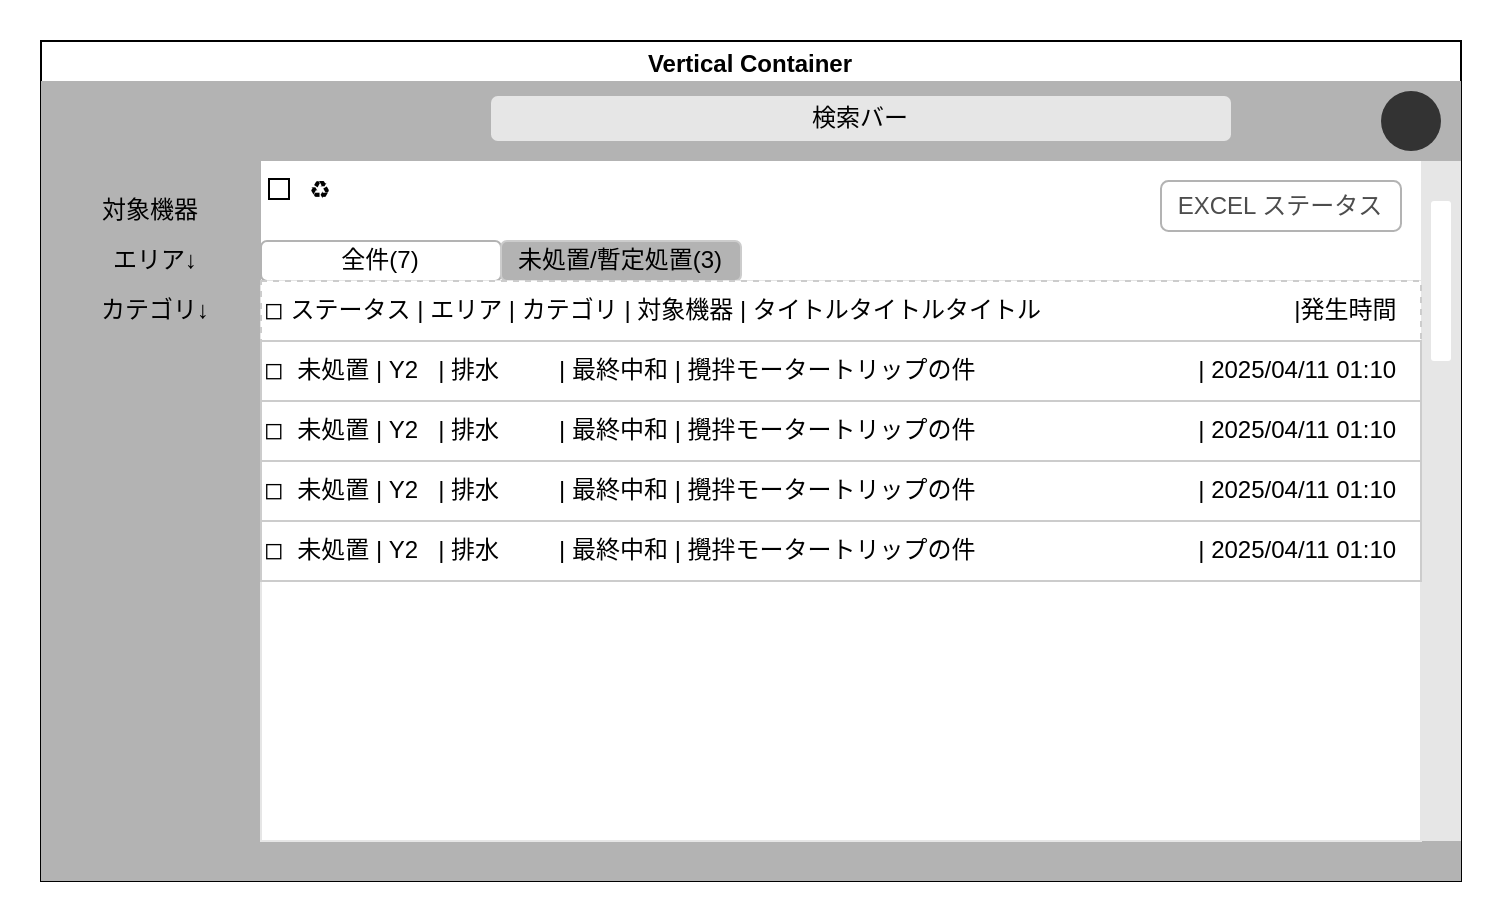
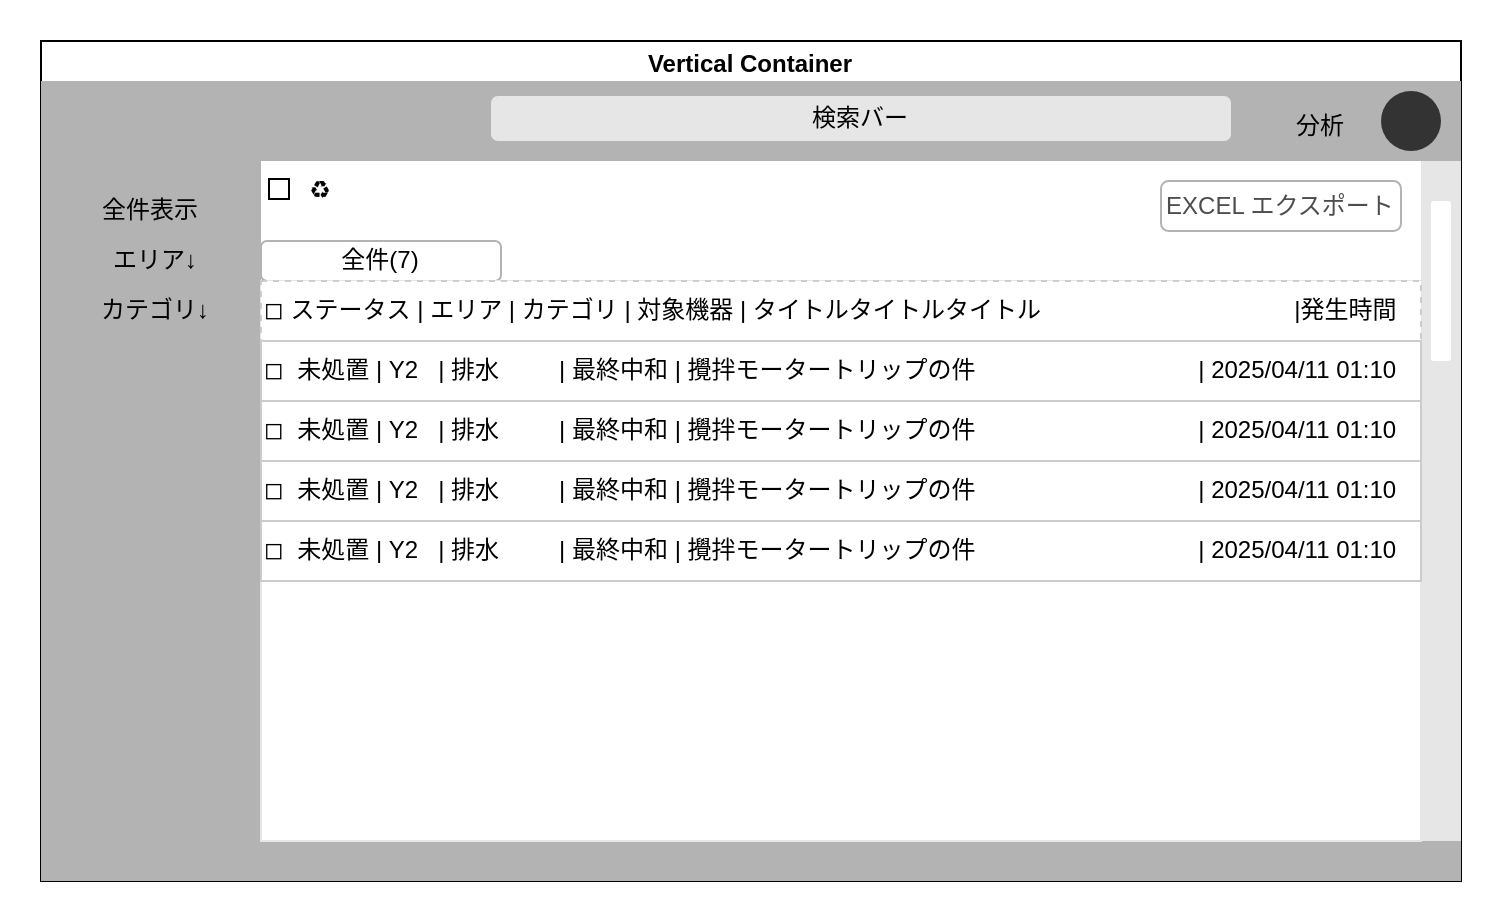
none -> (1321, 126)
(1281, 207) -> (1281, 207)
(151, 211) -> (151, 211)
(621, 261) -> none
